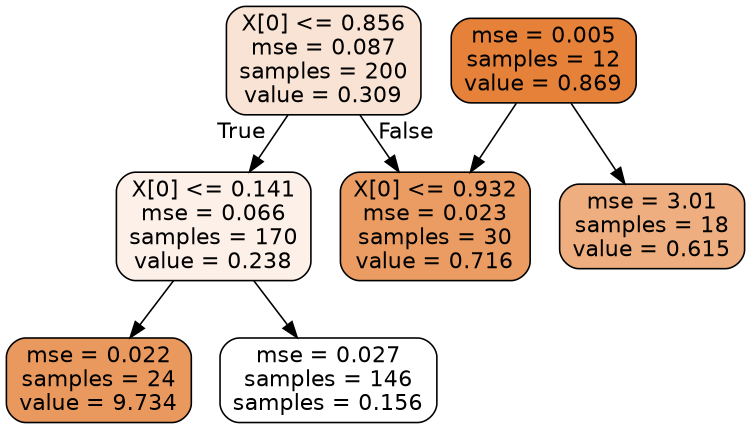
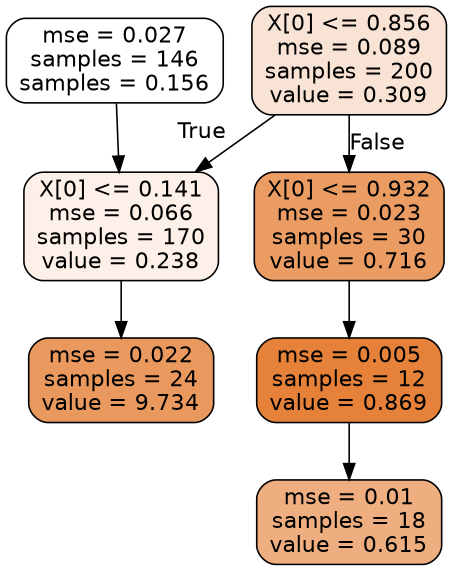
(324, 61) -> (349, 61)
(498, 131) -> (349, 301)
(652, 226) -> (349, 522)
(271, 303) -> (117, 130)
